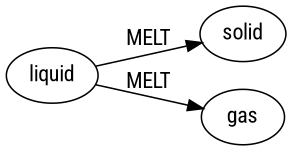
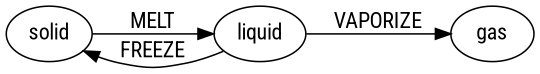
none -> (145, 34)
(149, 39) -> (153, 52)
(149, 82) -> (378, 22)
